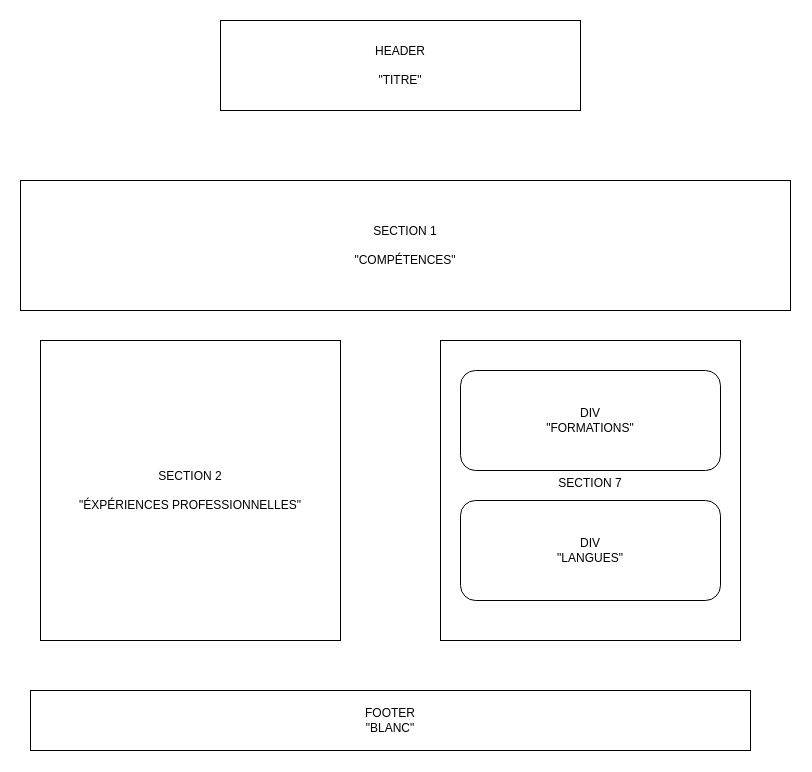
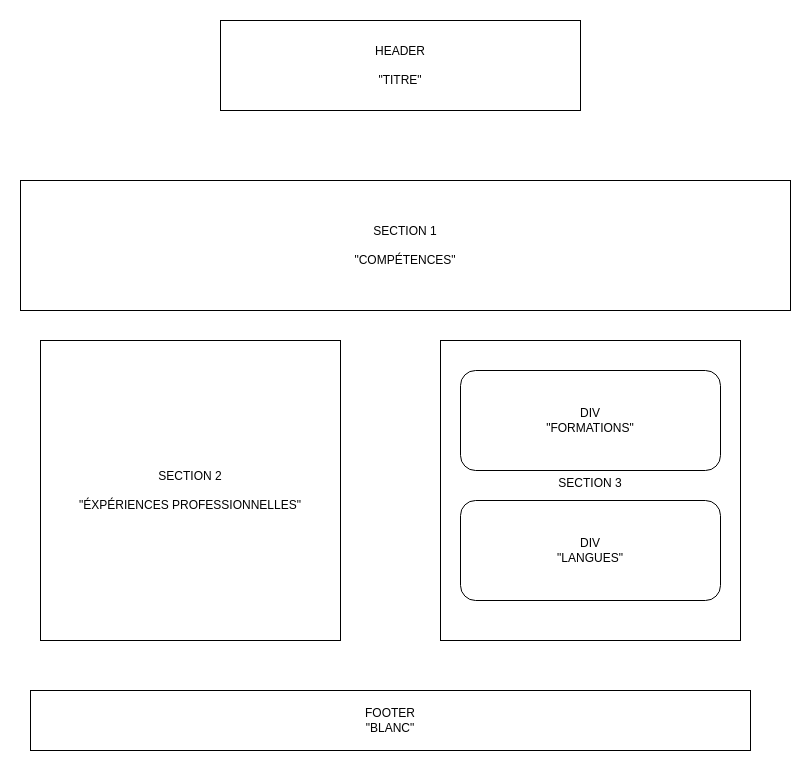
(591, 491) -> (591, 491)
